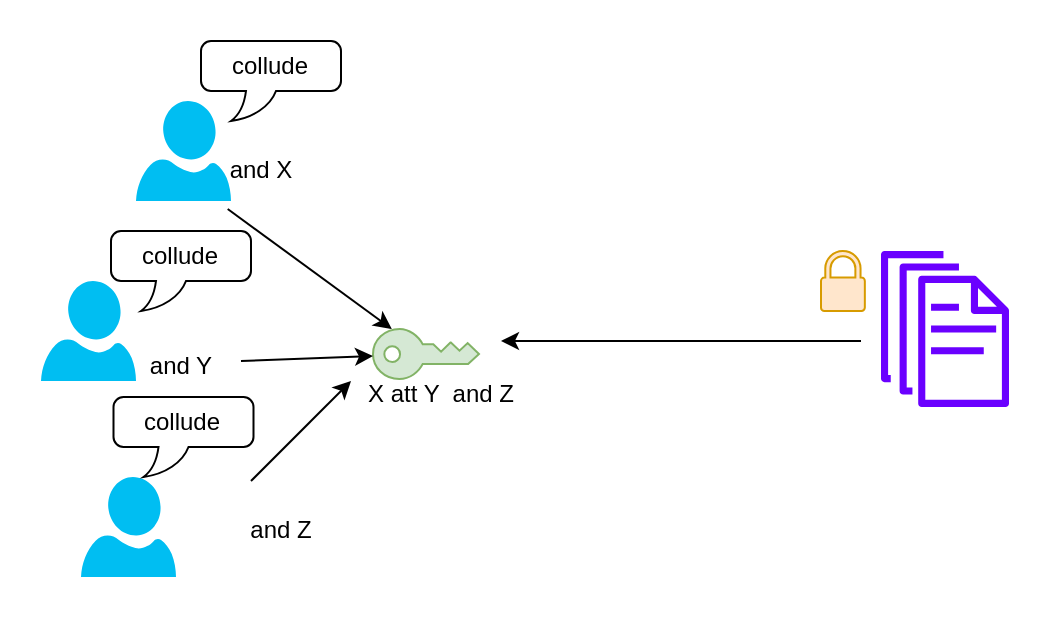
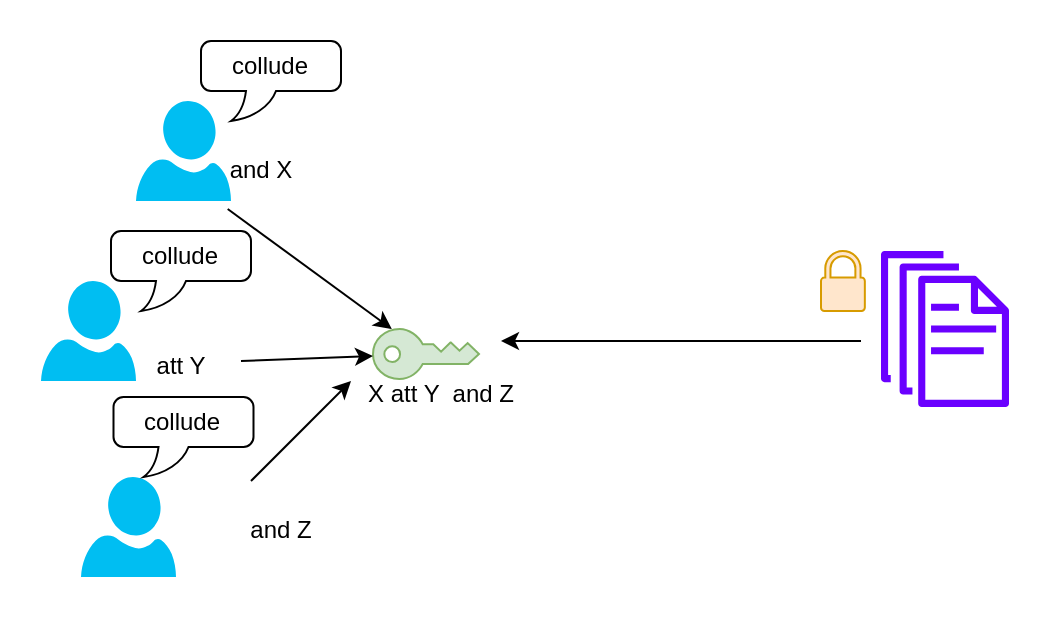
(182, 367) -> (182, 367)
